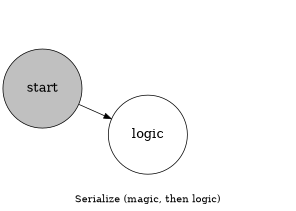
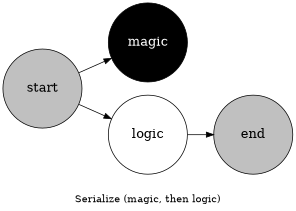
none -> (148, 42)
none -> (253, 135)
